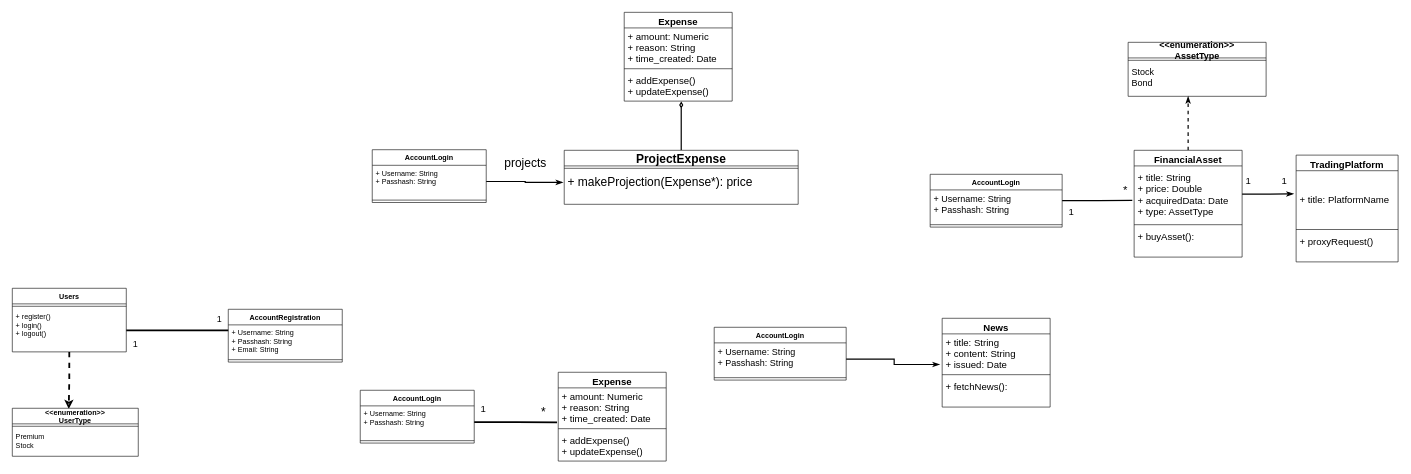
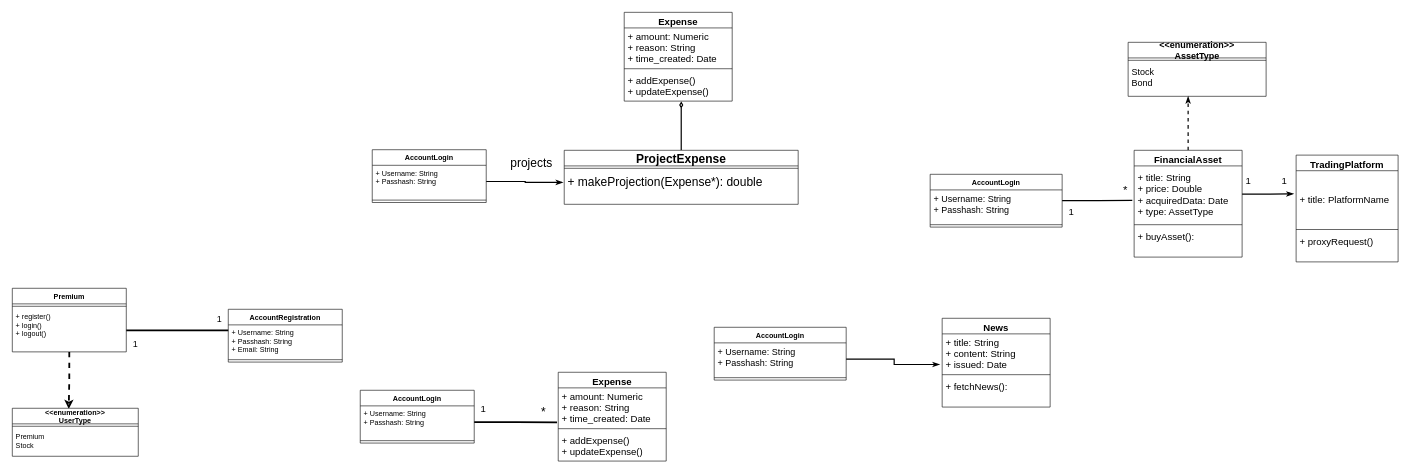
(525, 162) -> (531, 162)
(671, 182) -> (674, 182)
(69, 296) -> (69, 296)
